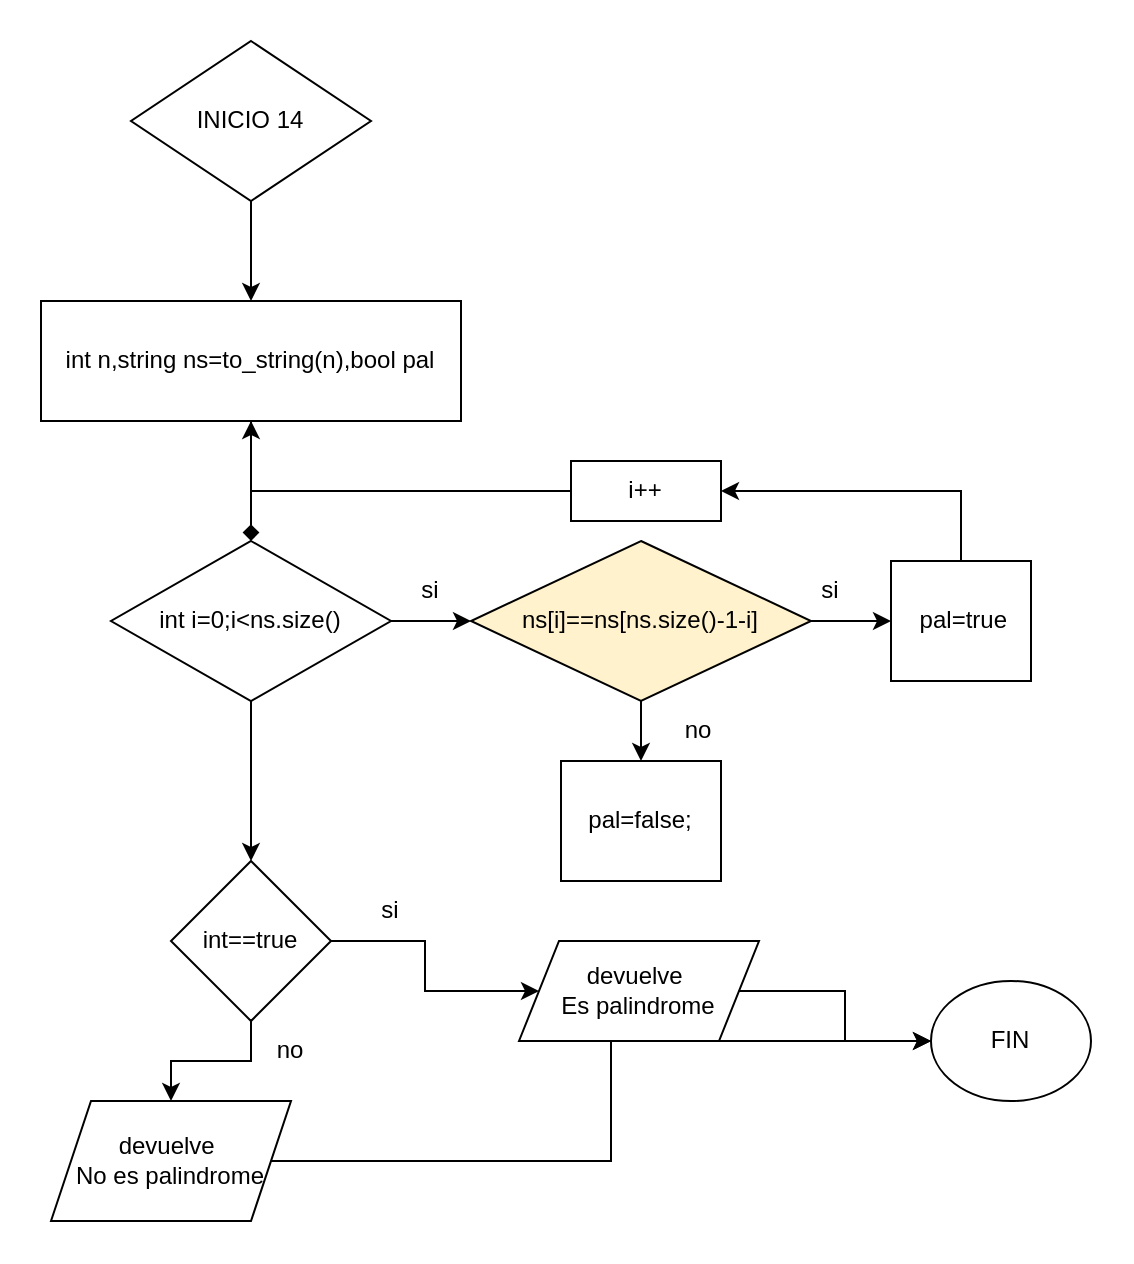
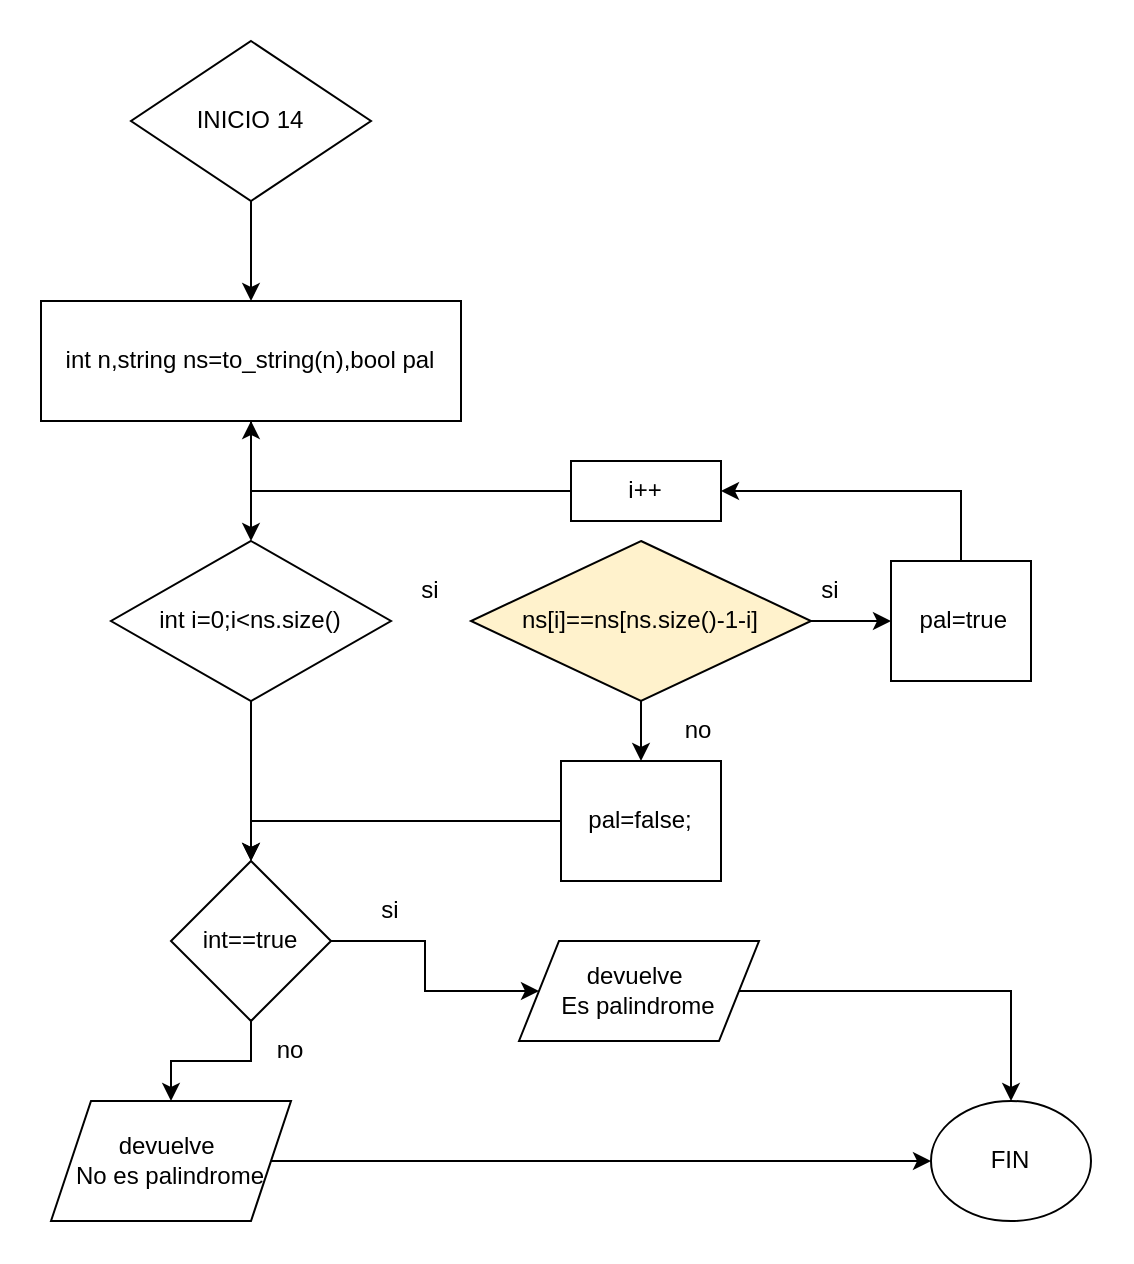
(251, 525) -> (251, 526)
(424, 621) -> none
none -> (408, 821)
(1011, 1041) -> (1011, 1161)
